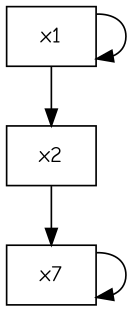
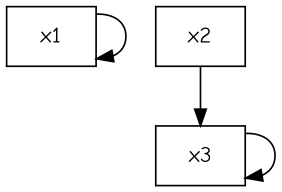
(51, 88) -> none
(51, 275) -> (200, 156)
